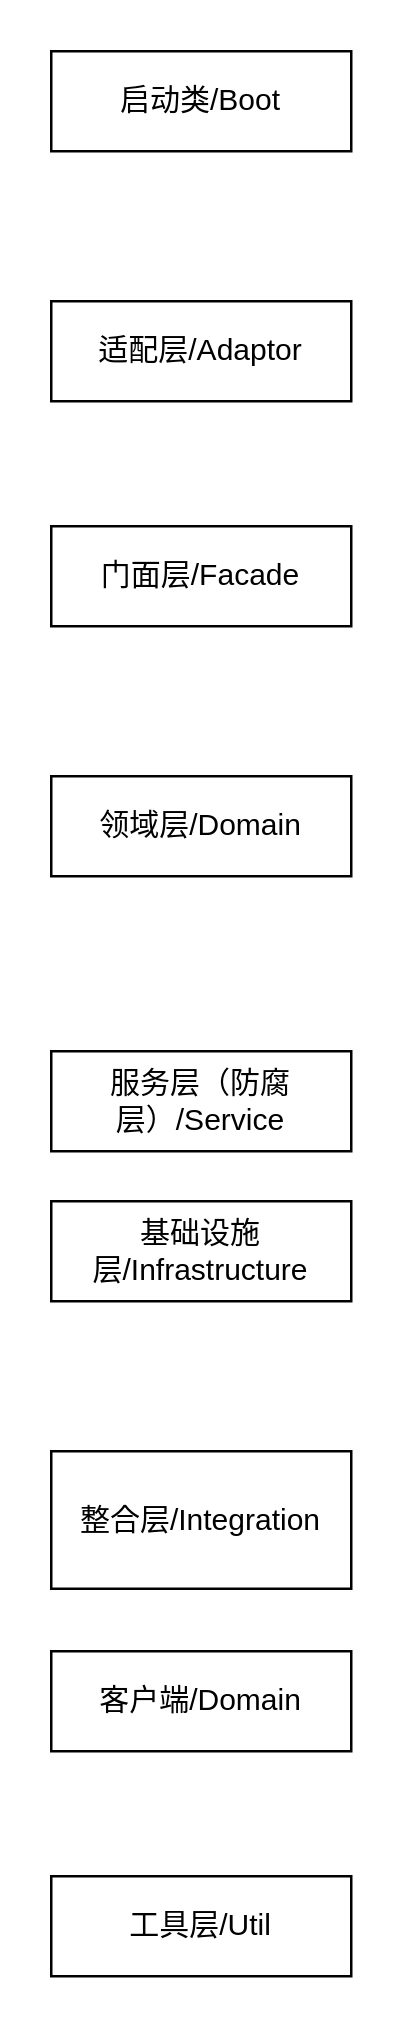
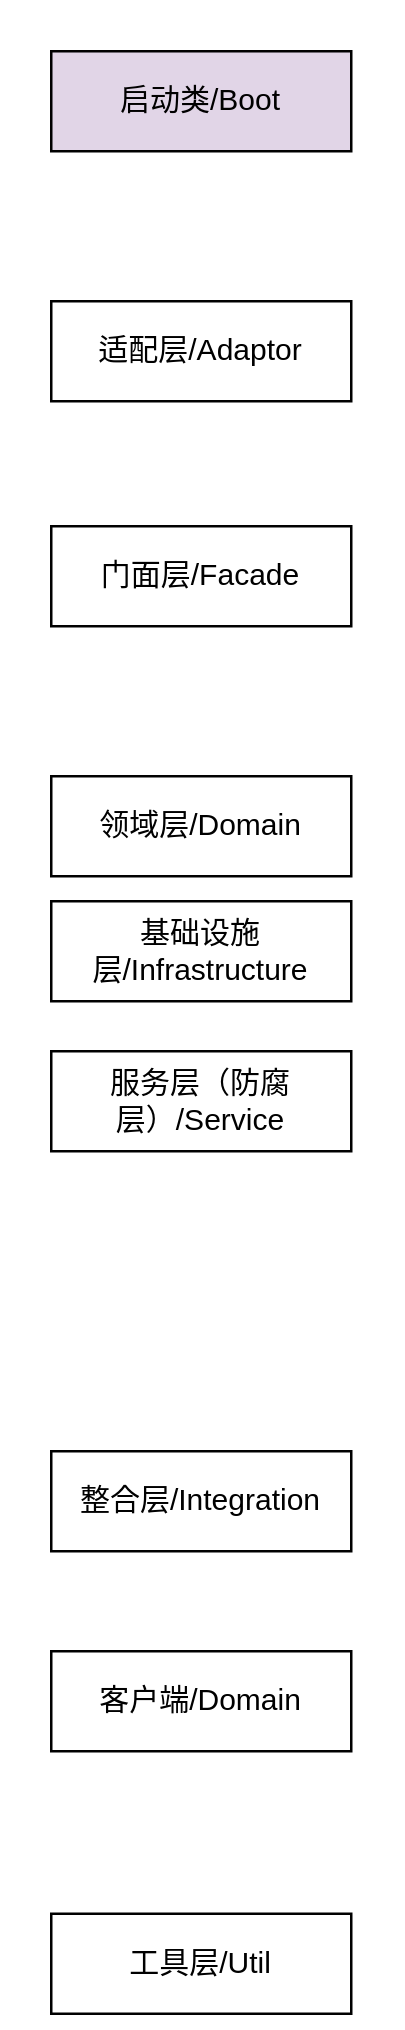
(201, 101) -> (201, 101)
(201, 1251) -> (201, 951)
(201, 1520) -> (201, 1501)
(201, 1926) -> (201, 1964)
